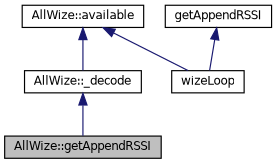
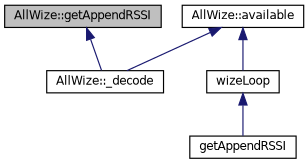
(212, 55) -> (243, 121)
(83, 121) -> (96, 55)
